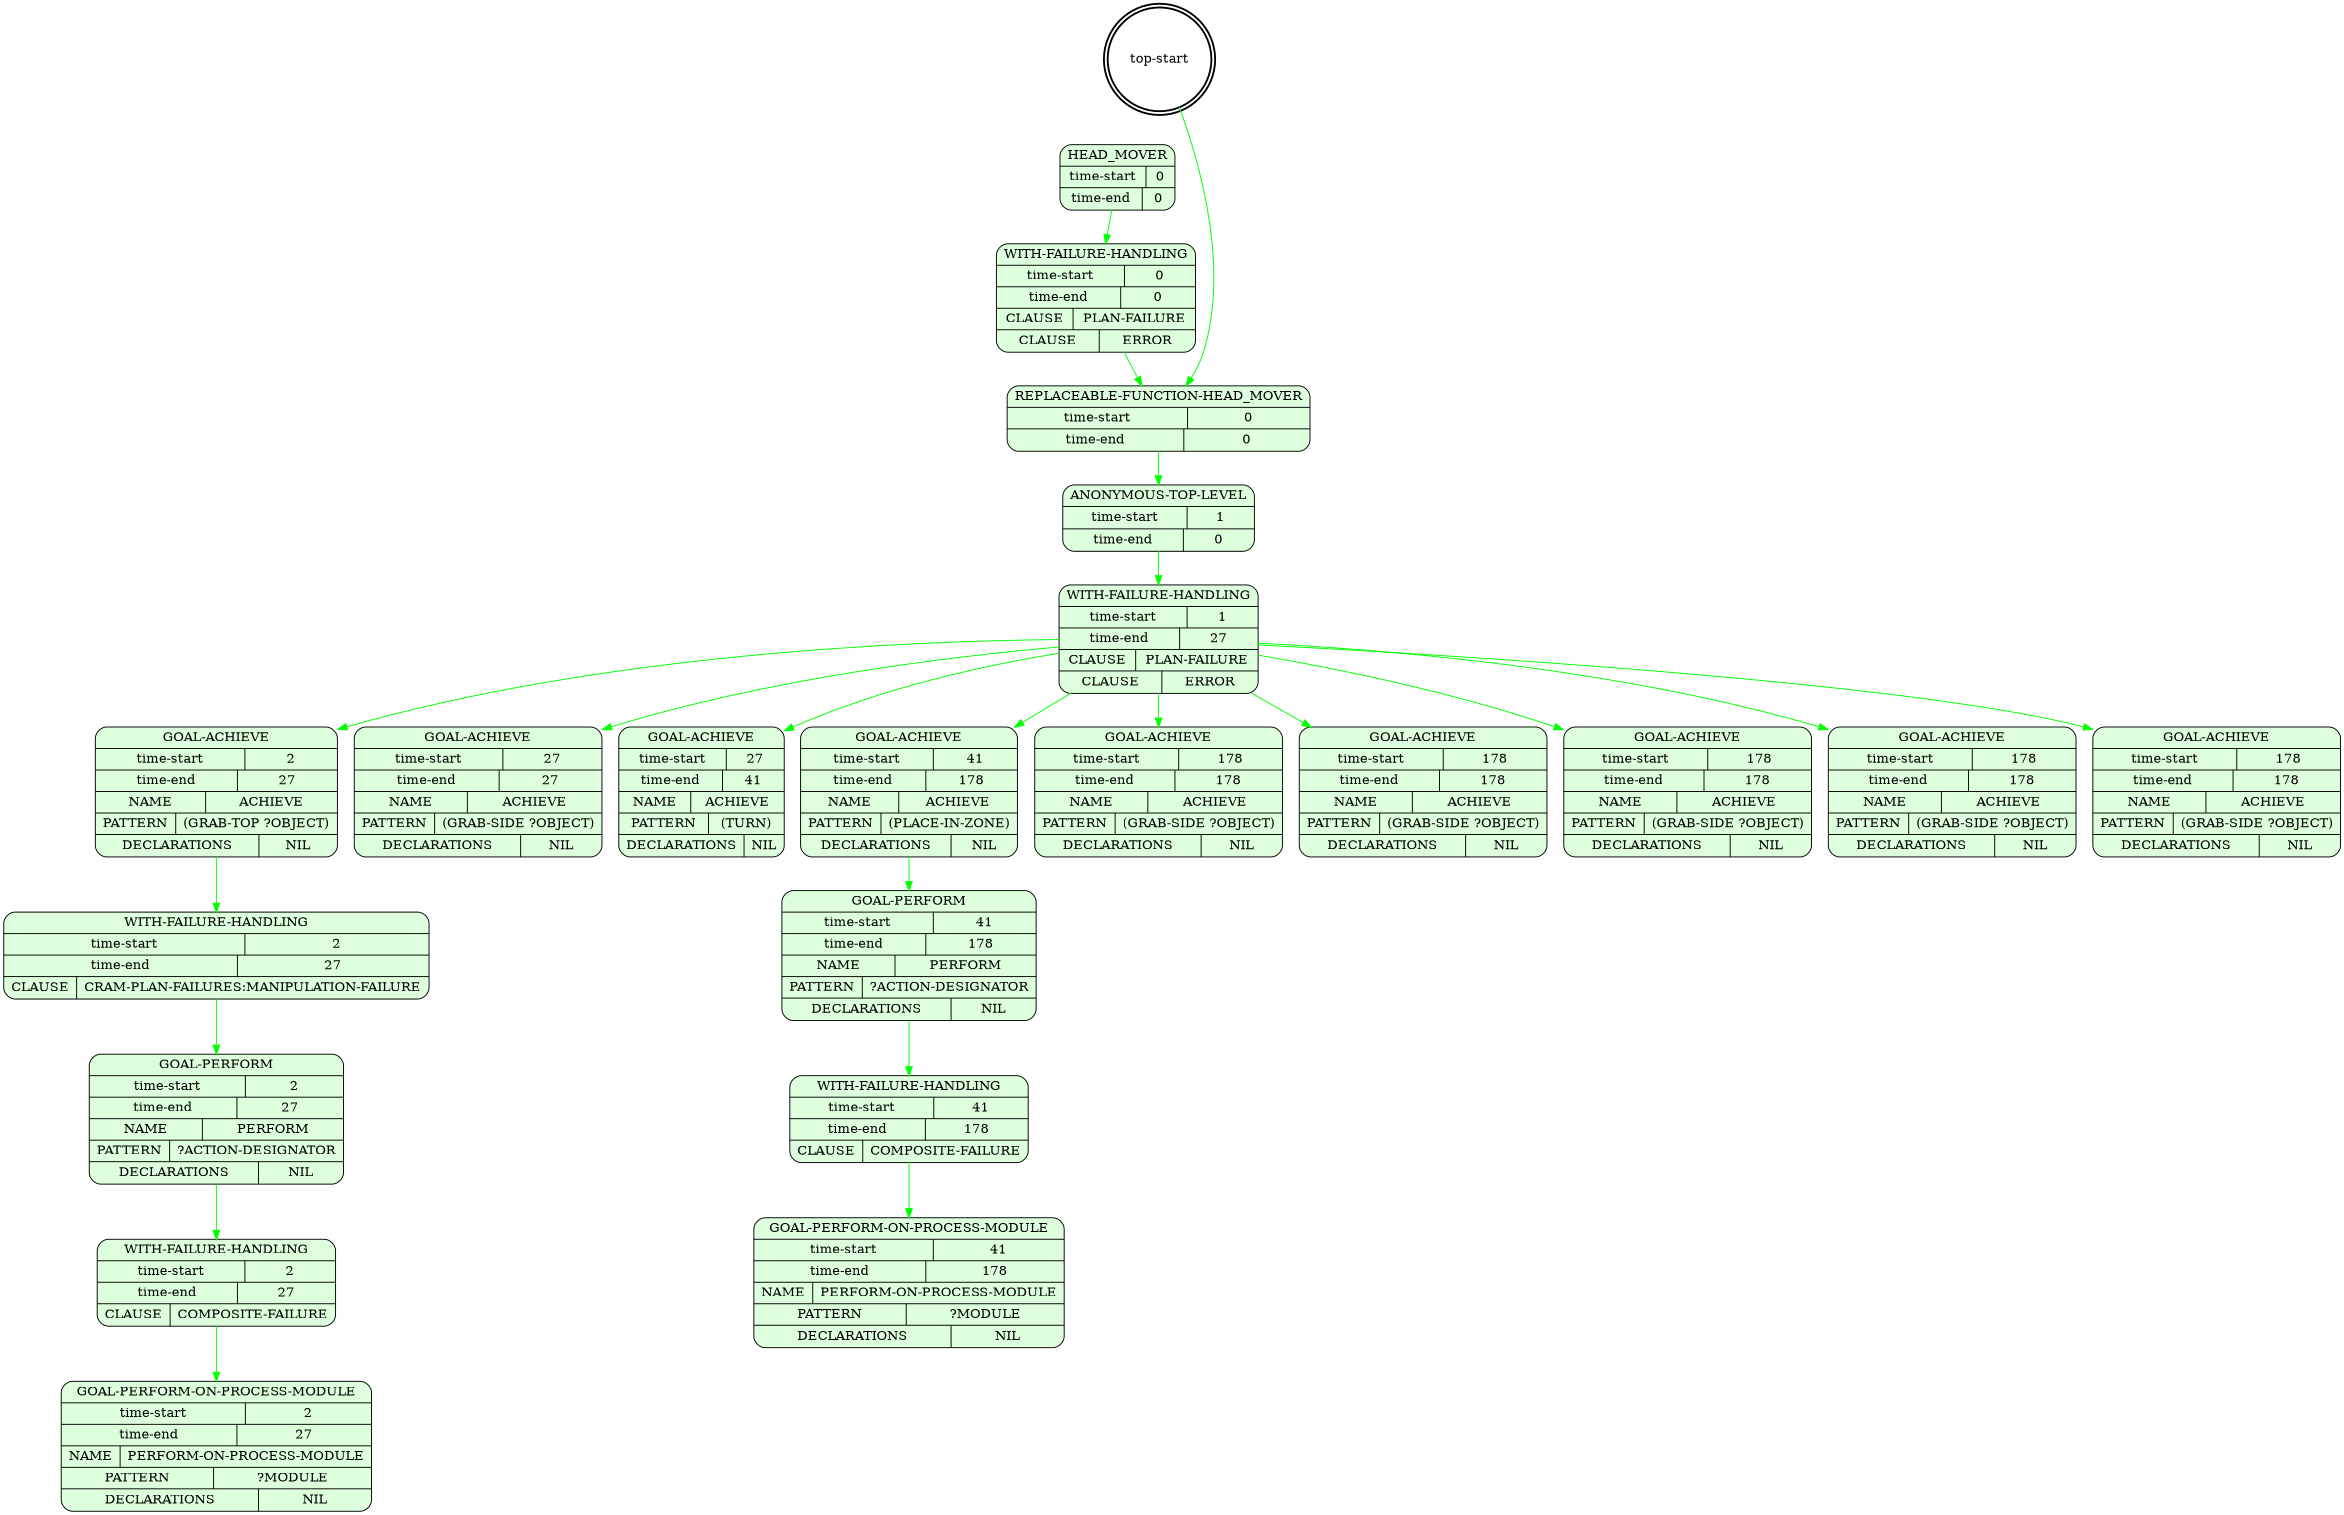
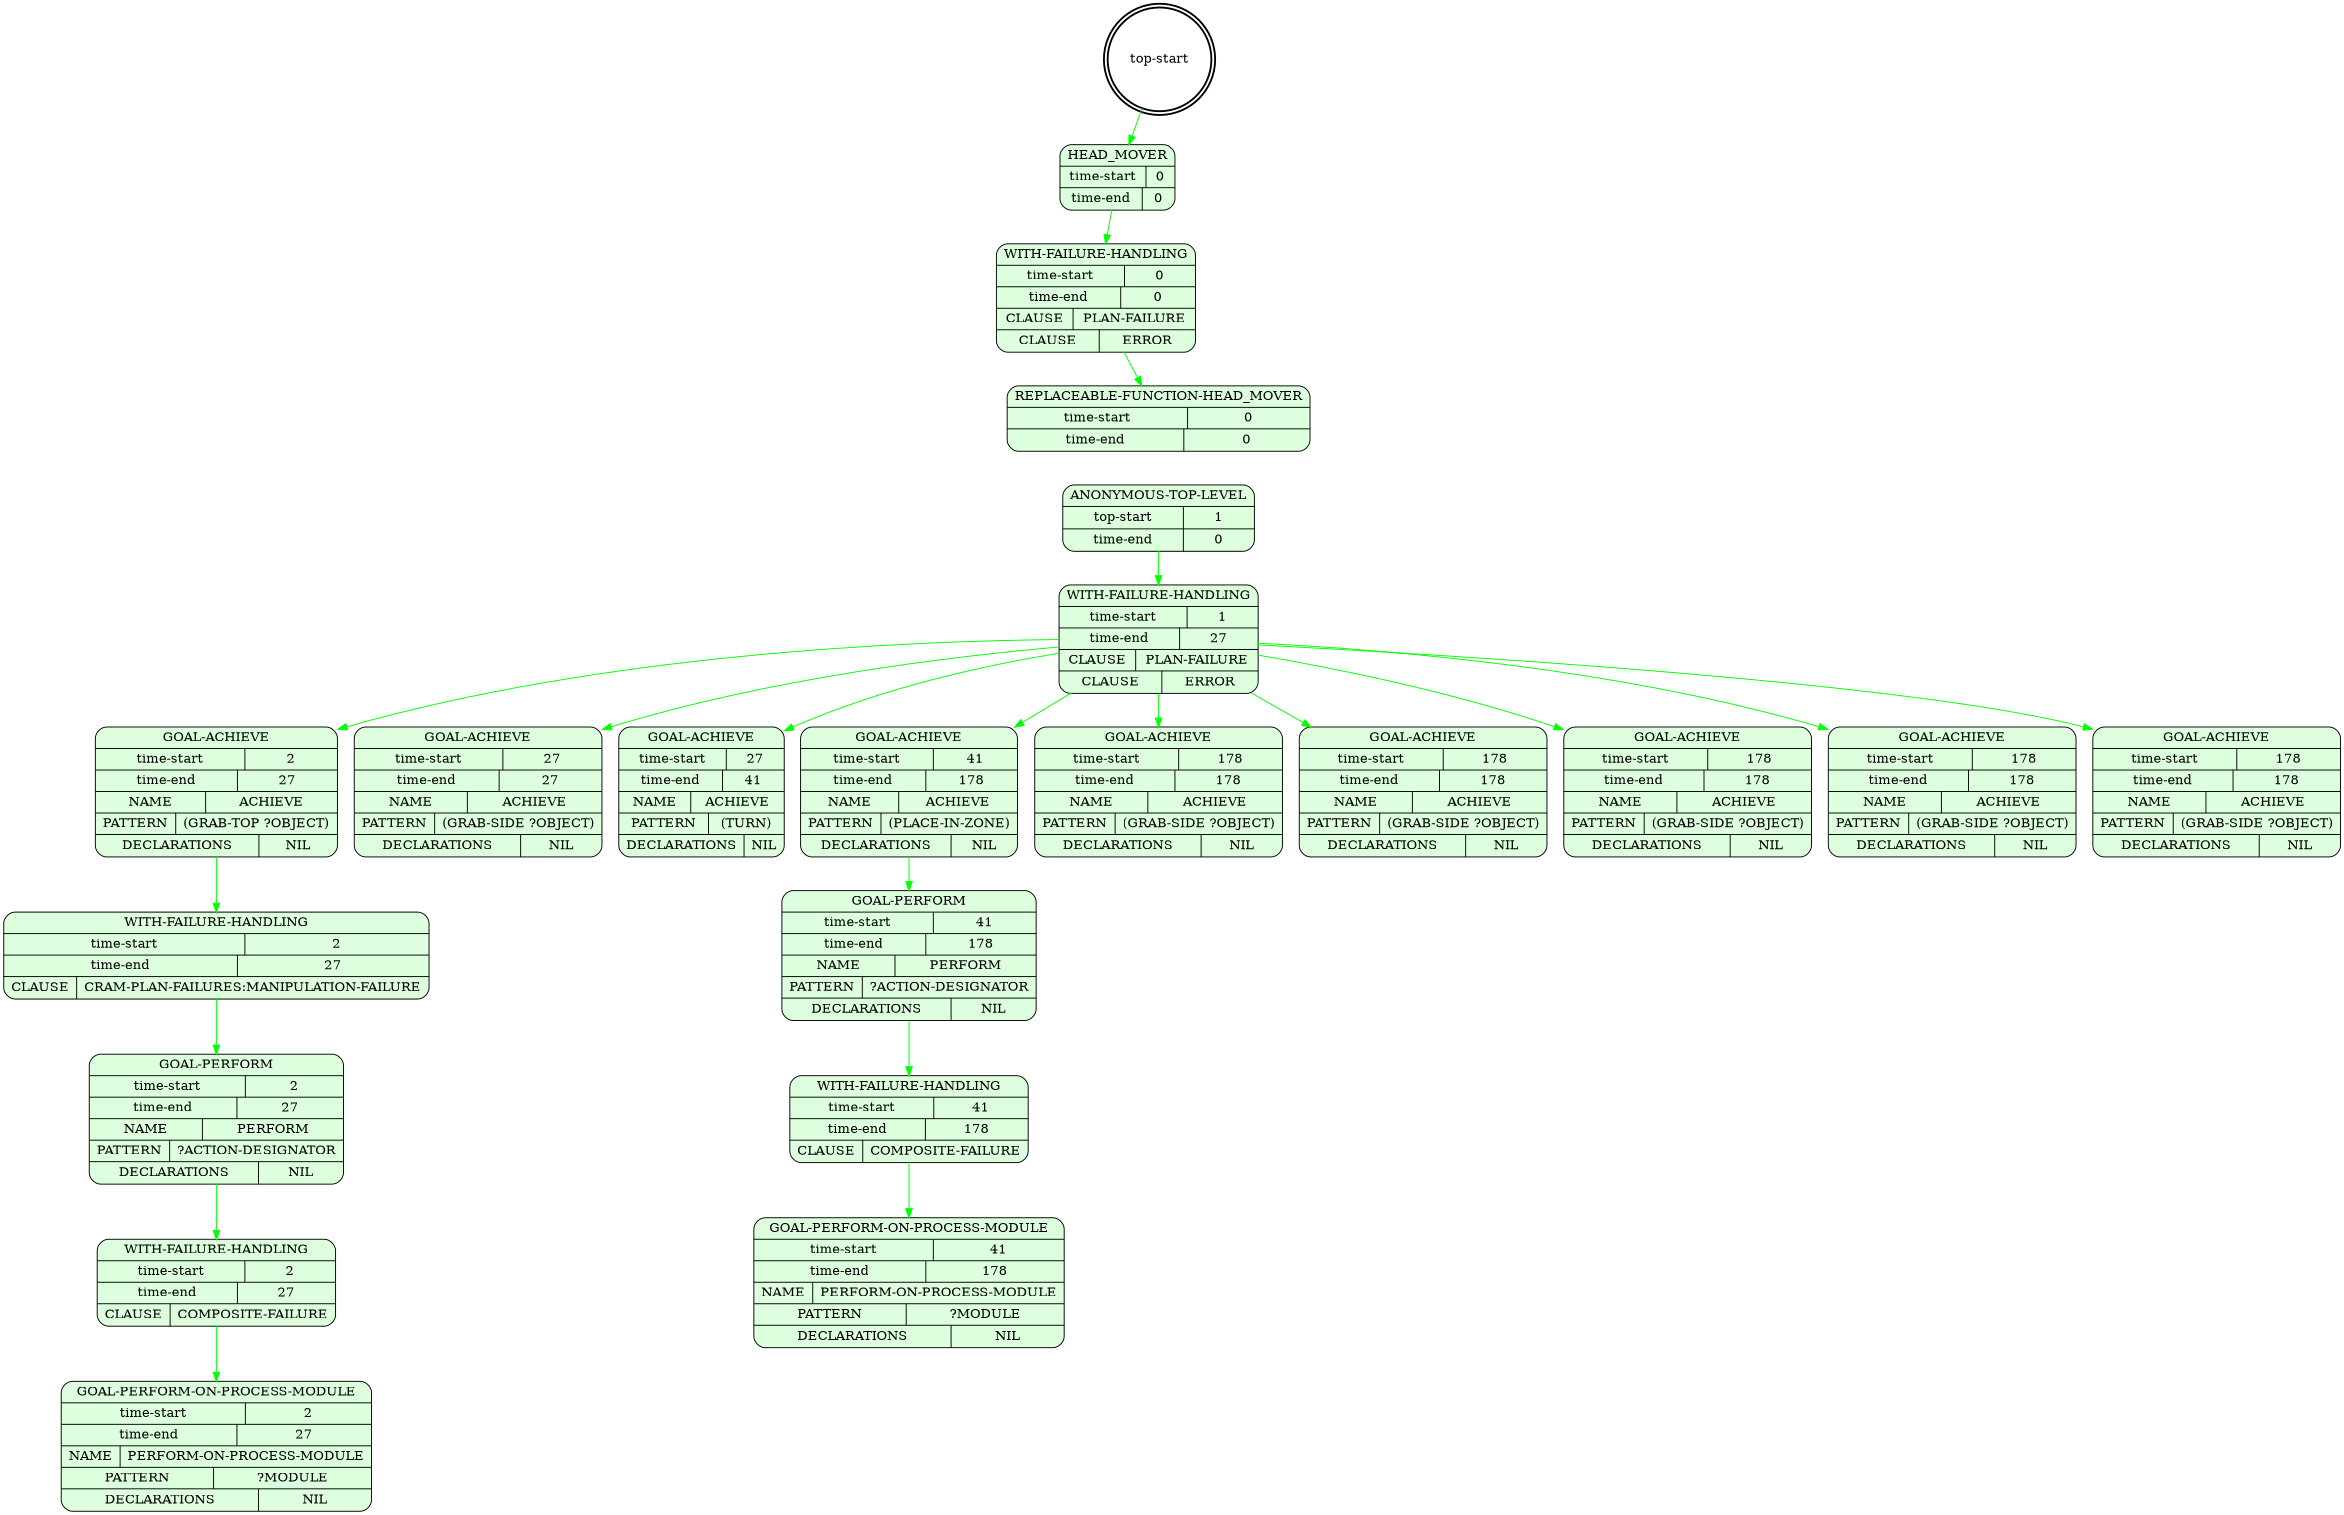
(1212, 243) -> (1137, 122)
(1159, 463) -> none
(1125, 517) -> (1123, 517)
